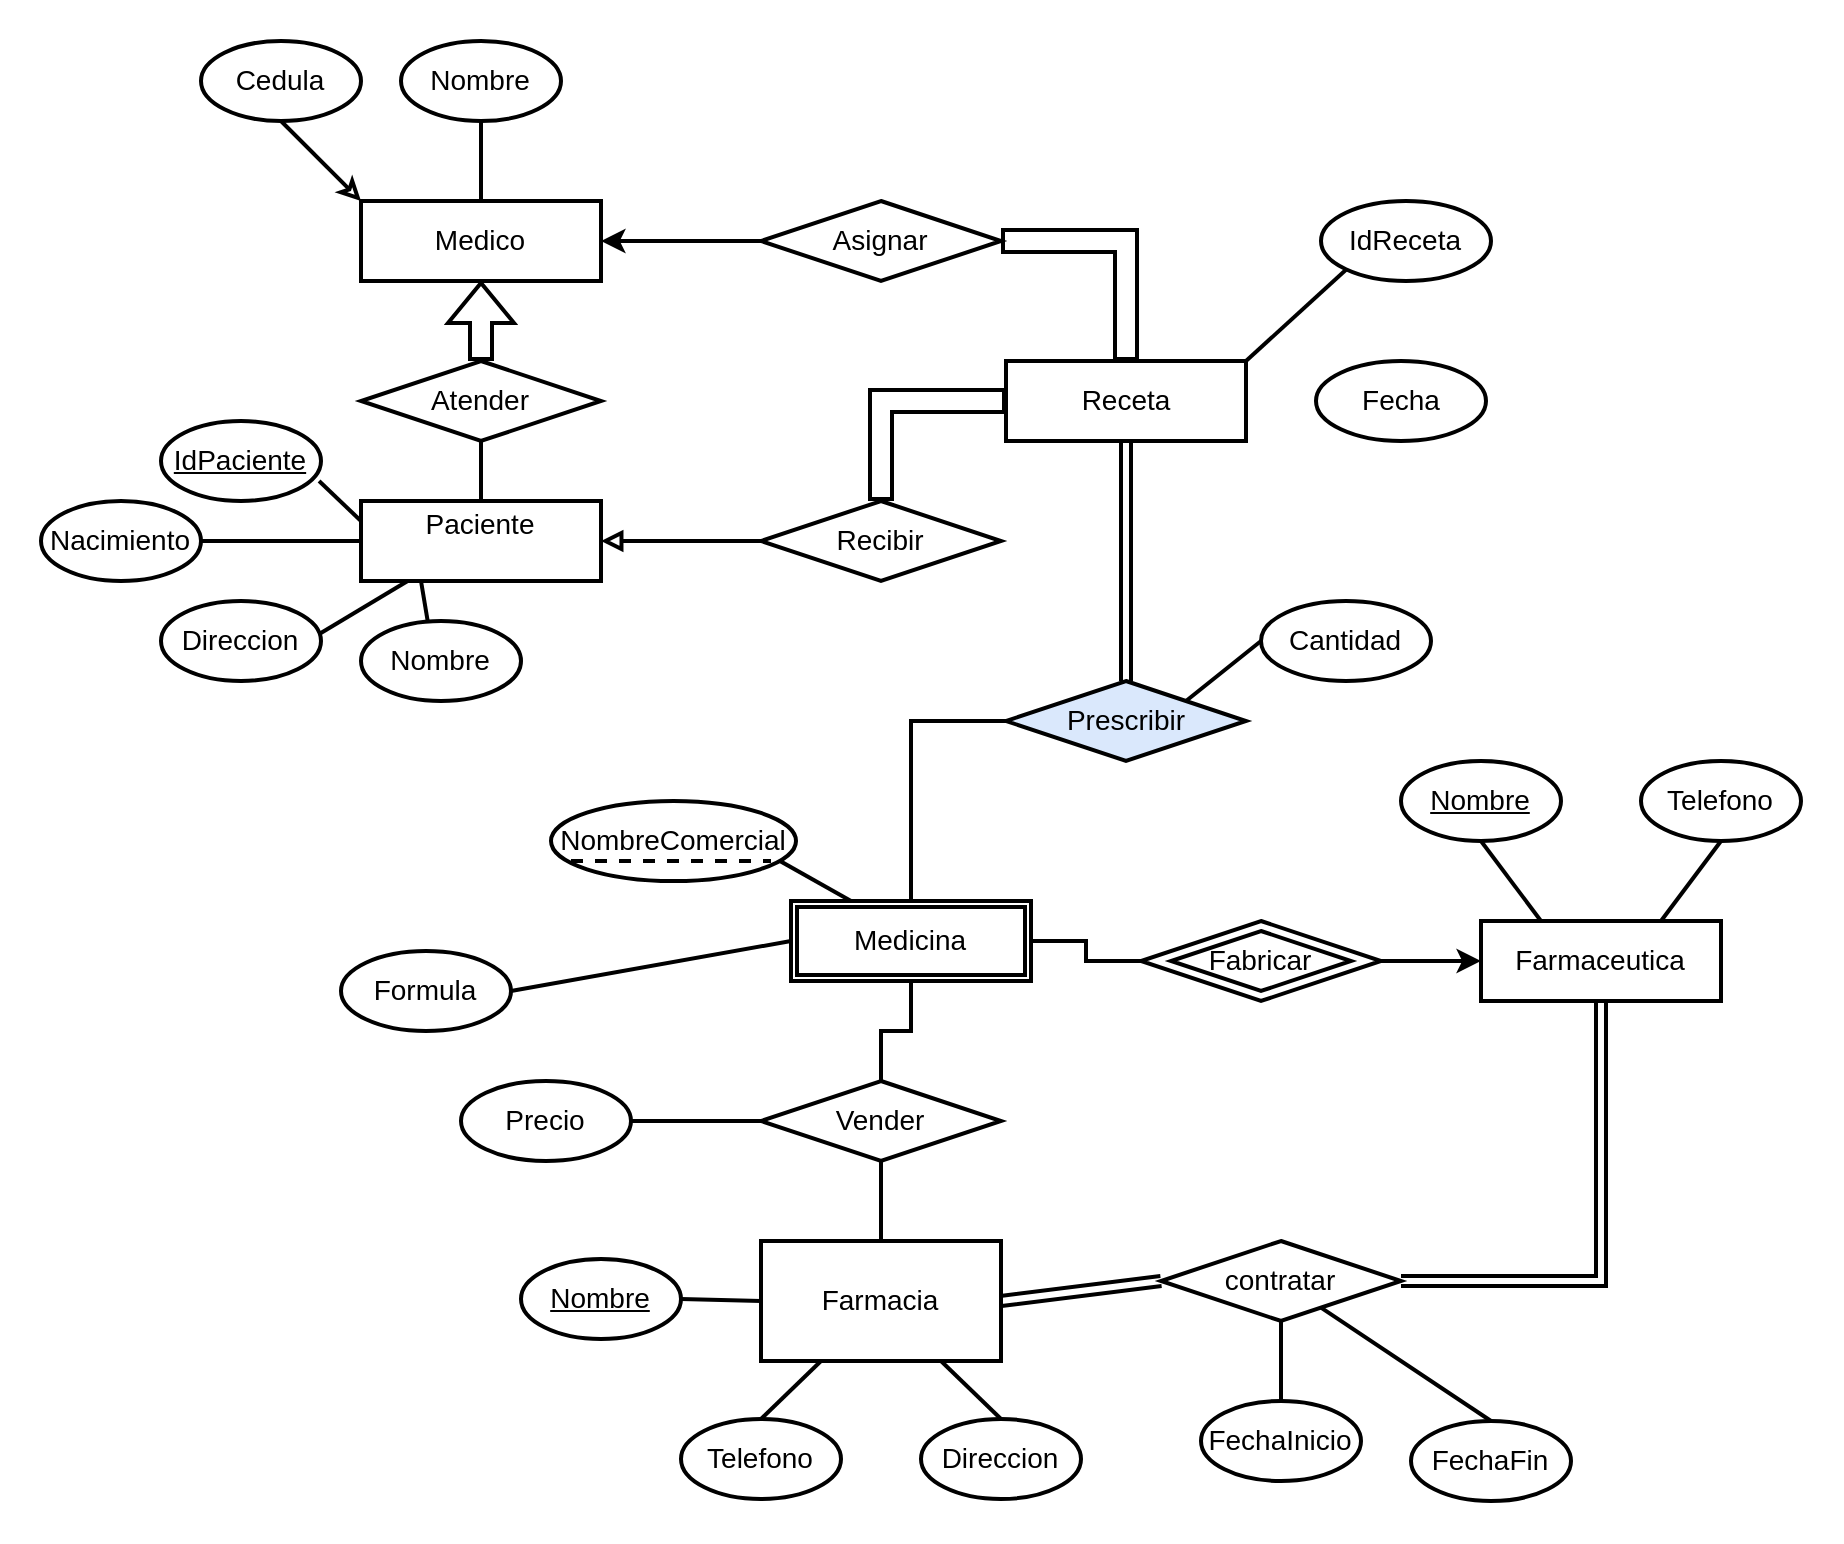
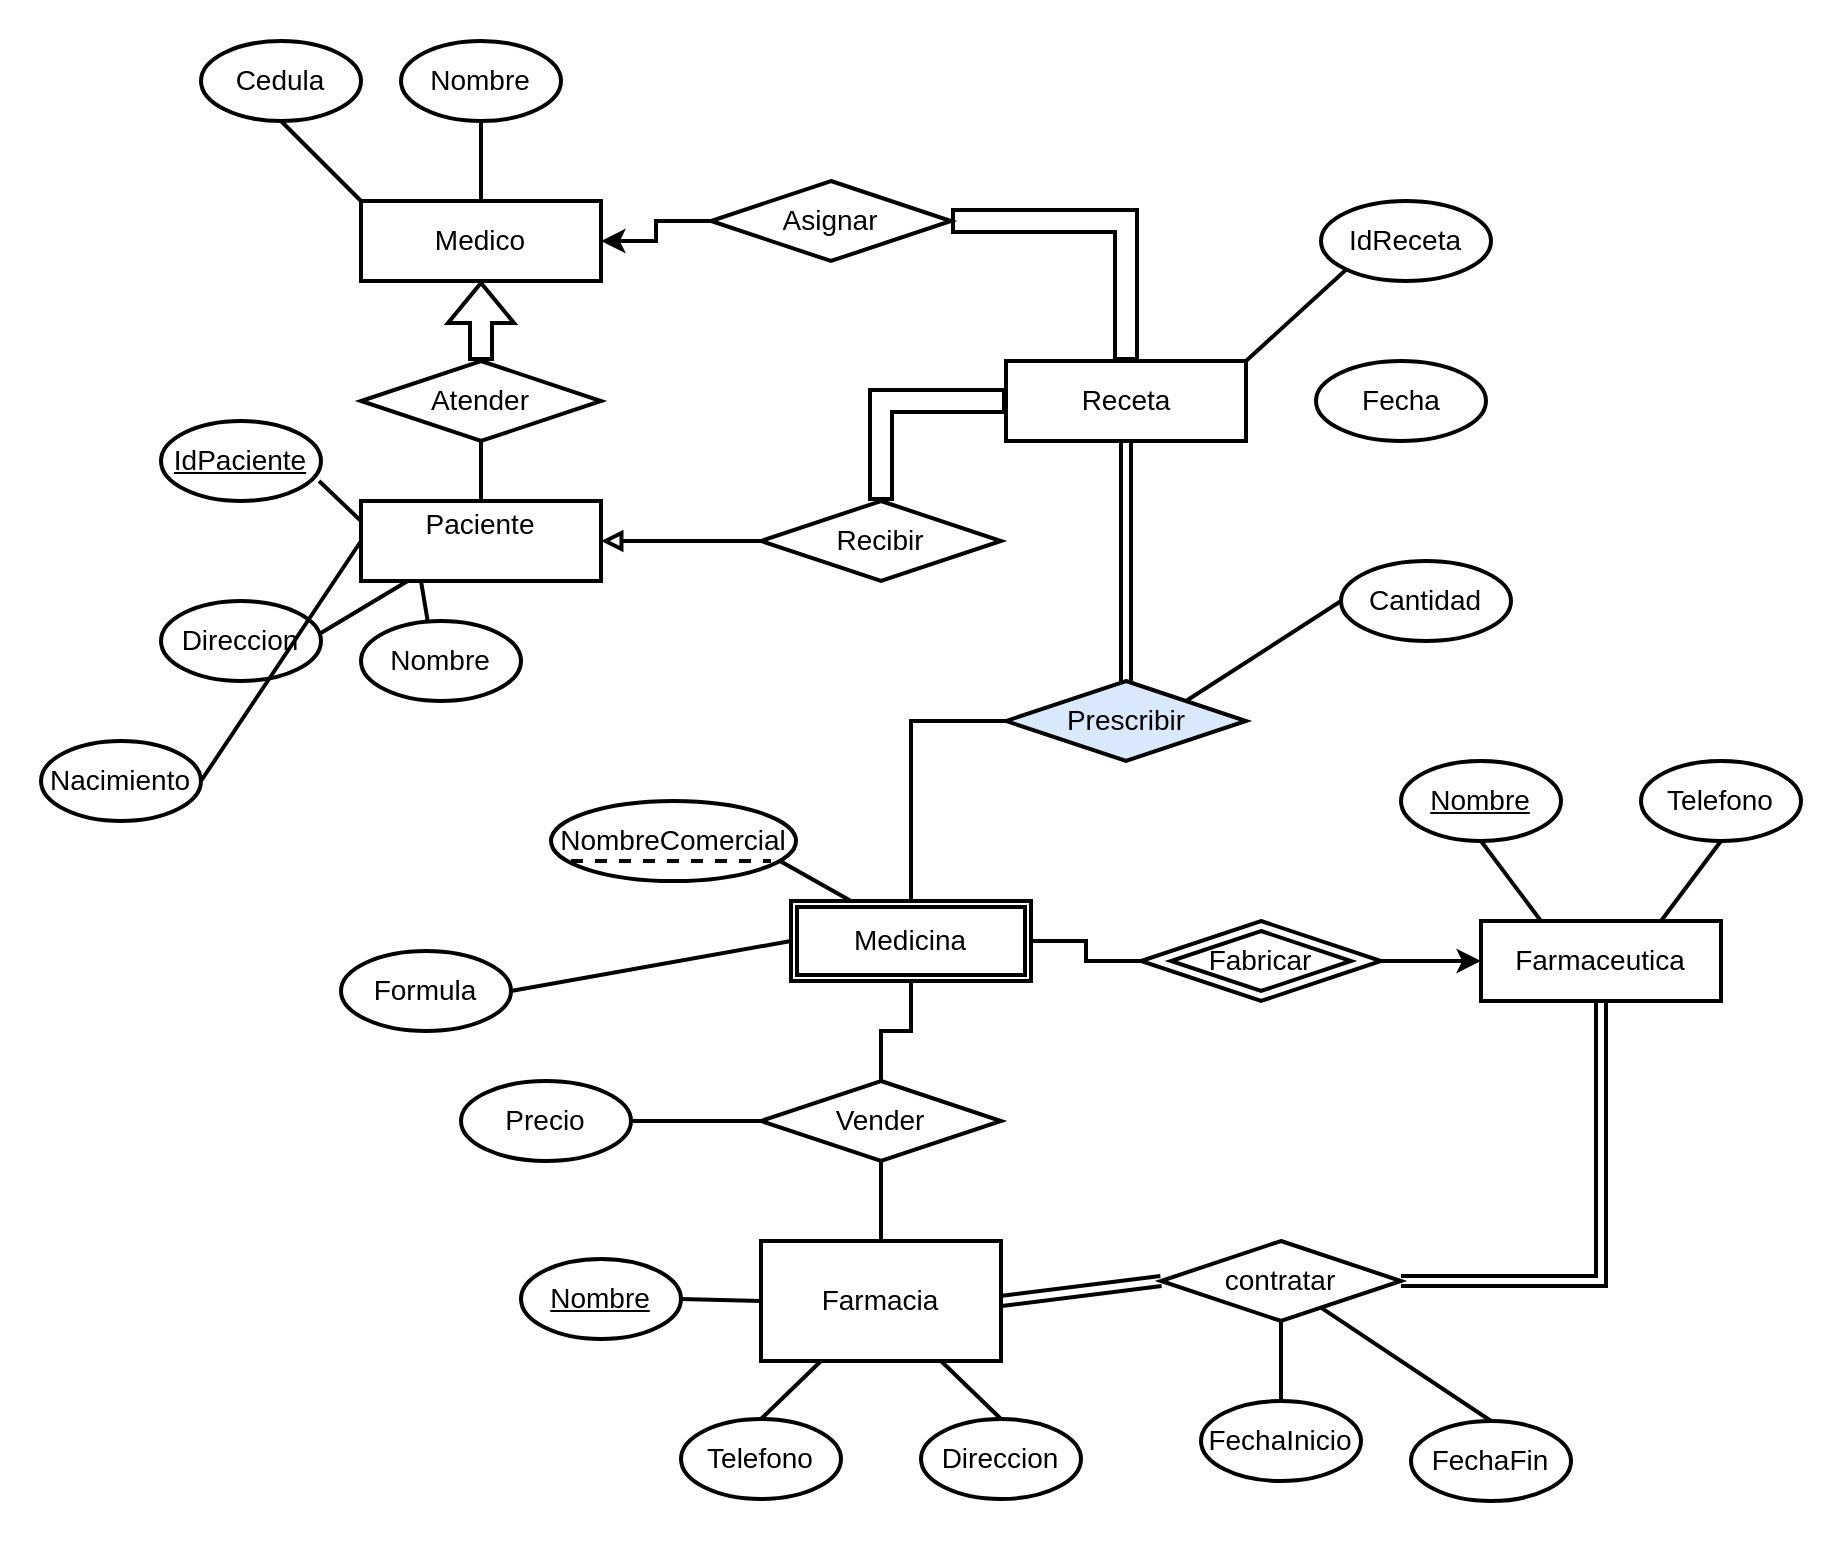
(348, 188) -> (353, 193)
(881, 241) -> (831, 221)
(121, 541) -> (121, 781)
(1346, 641) -> (1426, 601)
